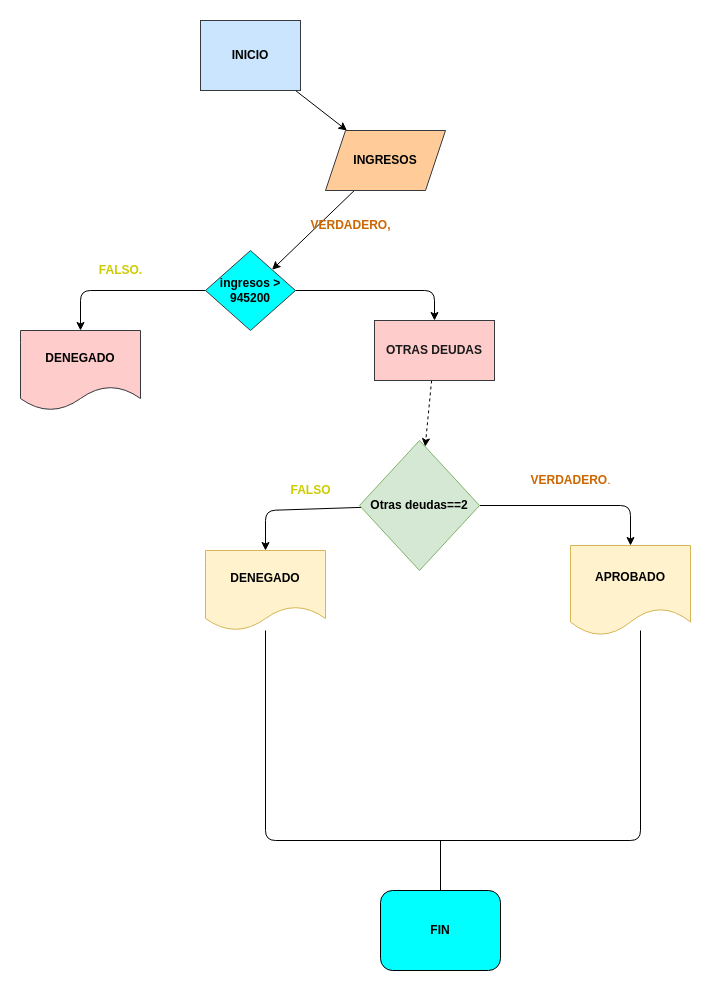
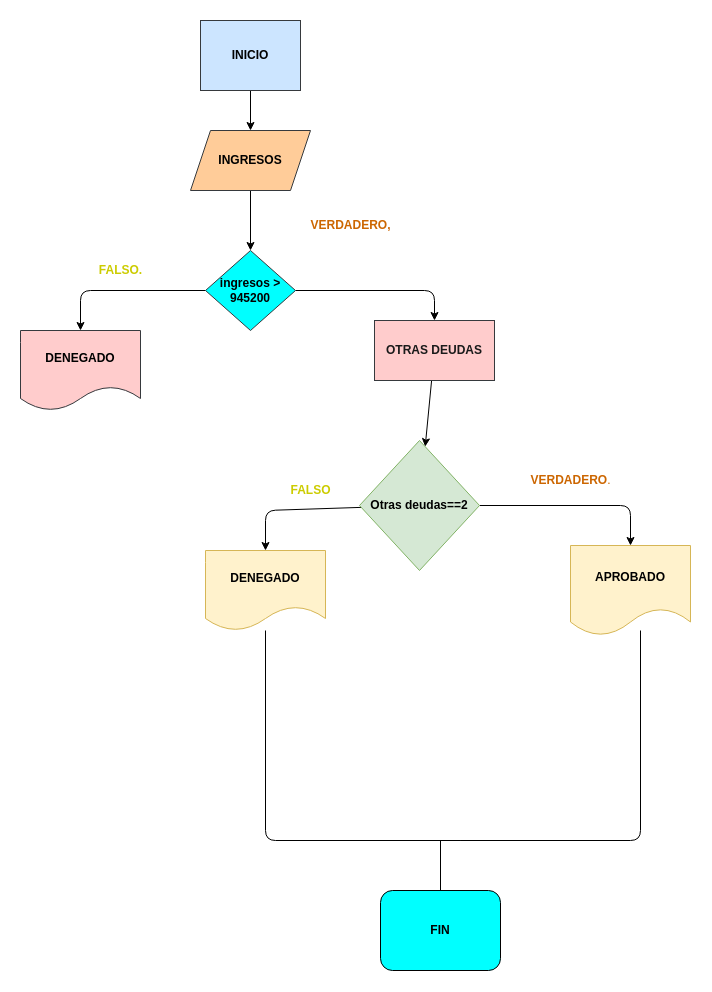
(386, 161) -> (251, 161)
(429, 411) -> (429, 411)
